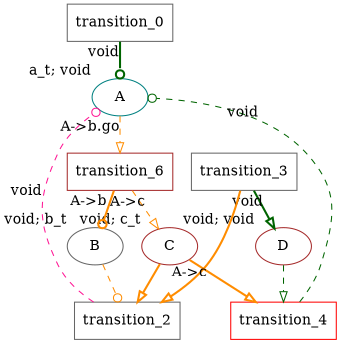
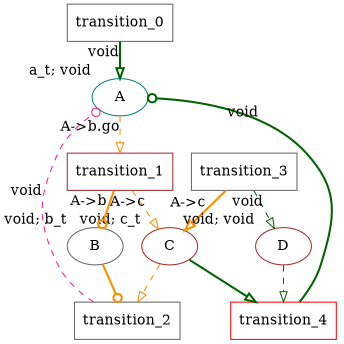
(120, 55) -> (120, 55)
(306, 153) -> (306, 153)
(120, 172) -> (120, 172)
(262, 205) -> (262, 205)
(216, 251) -> (209, 207)
(151, 278) -> (151, 278)
(218, 278) -> (218, 278)
(109, 279) -> (109, 279)
